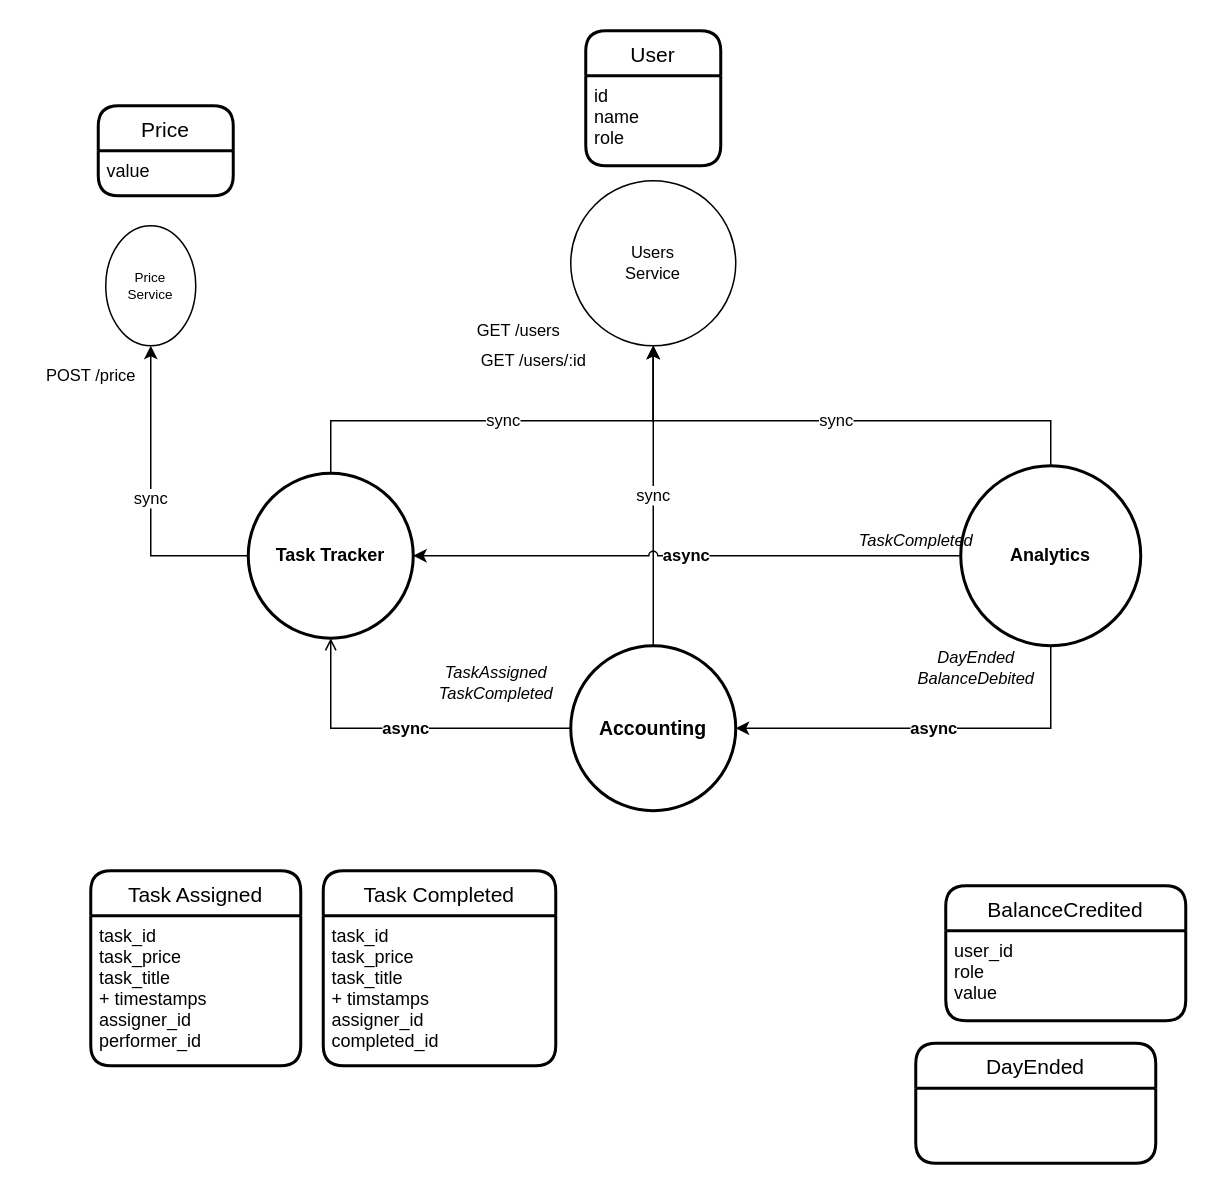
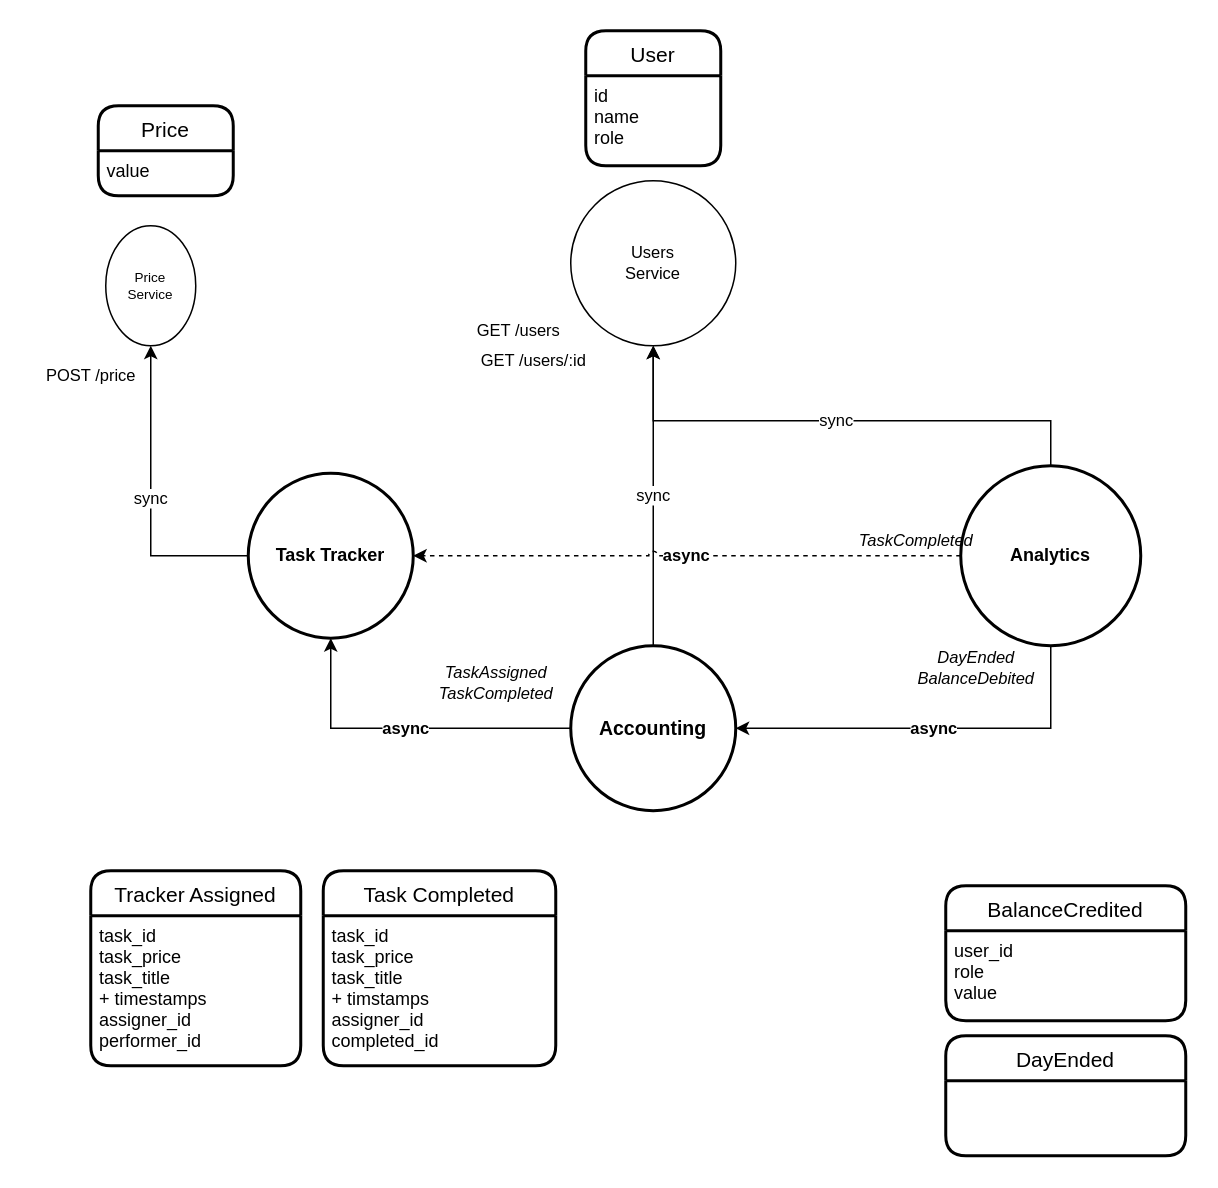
(464, 421) -> none
(833, 556) -> (833, 556)
(331, 647) -> (331, 650)
(195, 895) -> (195, 895)
(1036, 1103) -> (1066, 1096)
